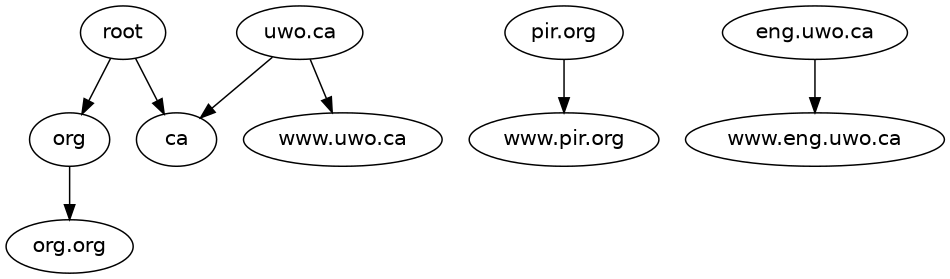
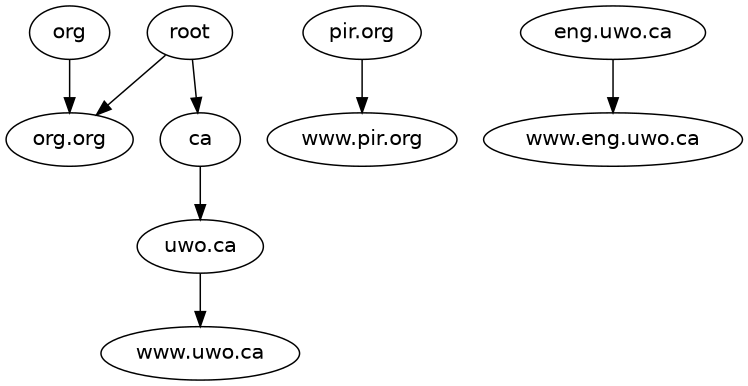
(100, 79) -> (137, 80)
(242, 83) -> (200, 186)
